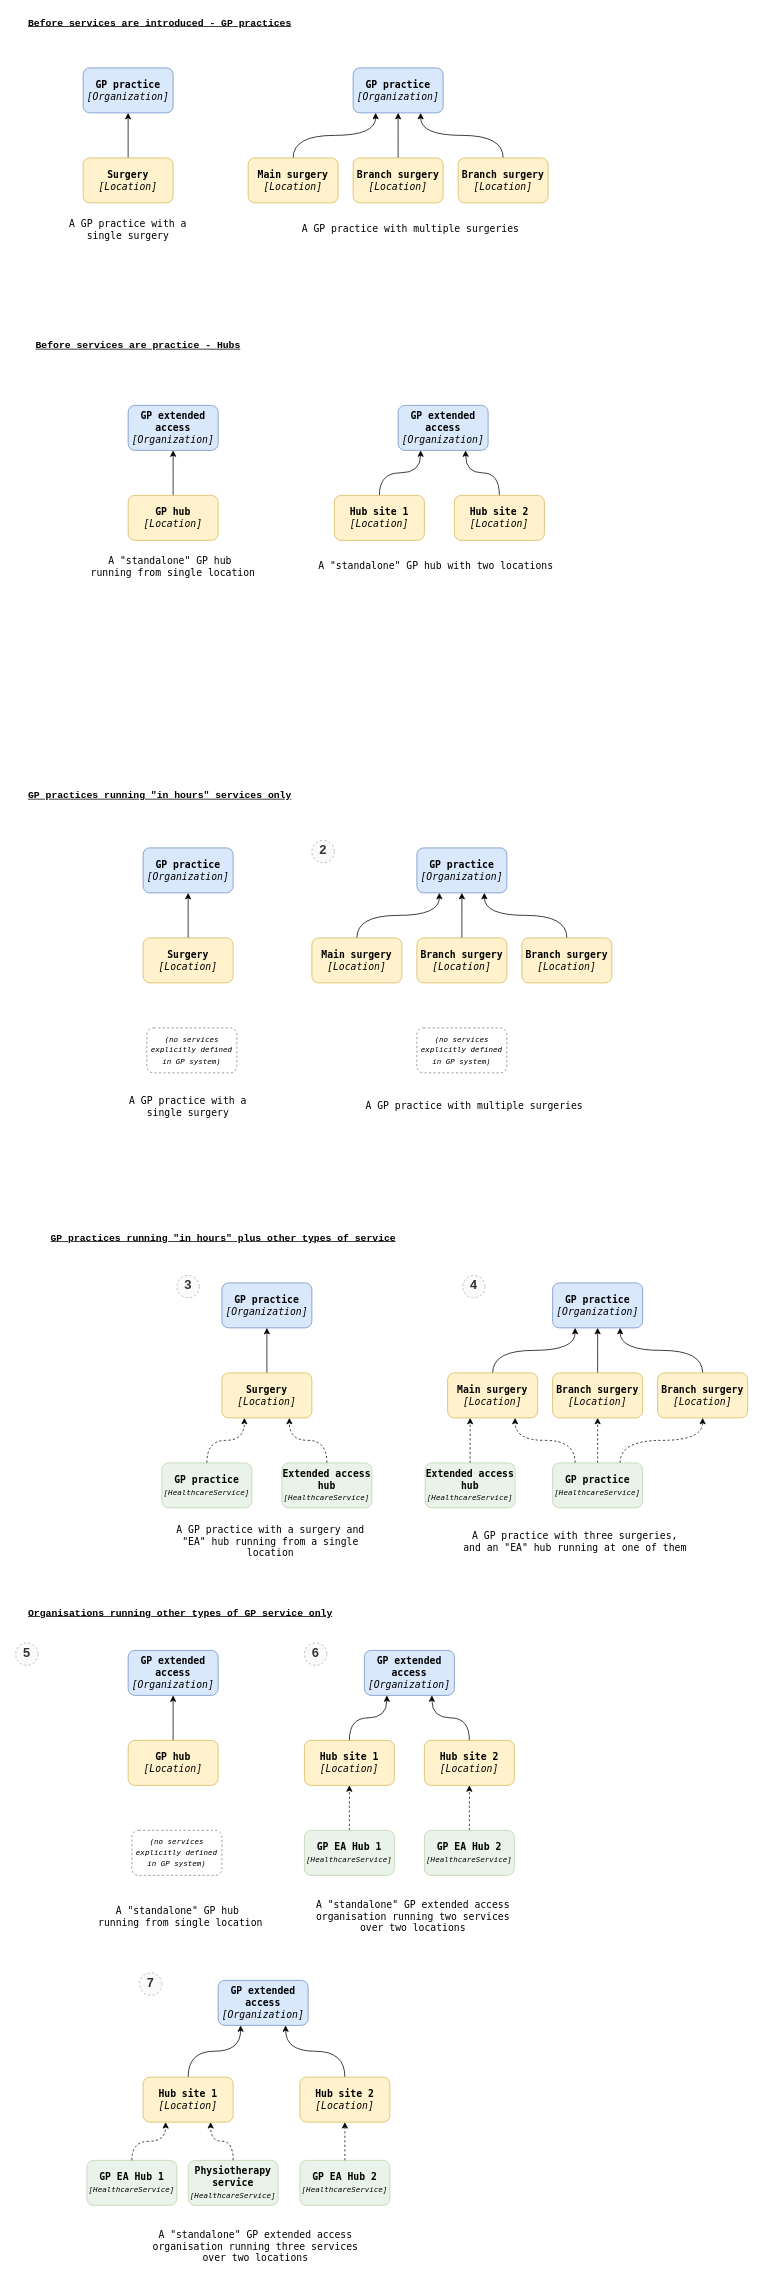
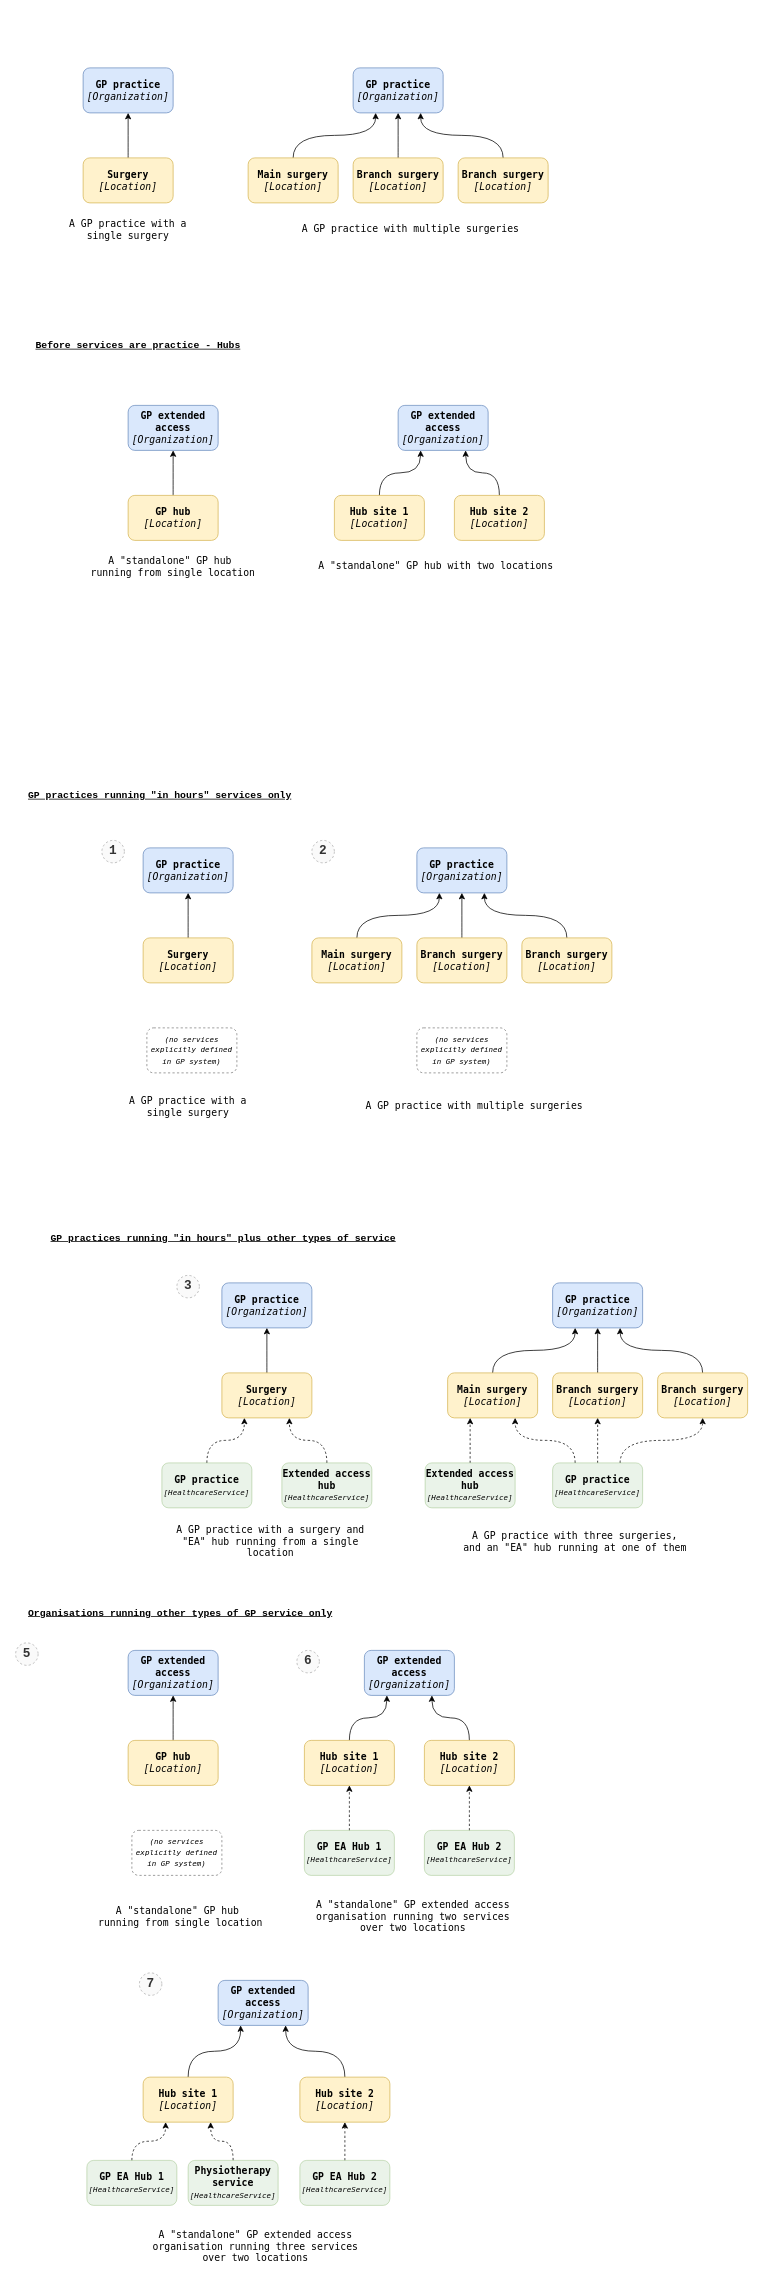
(173, 23) -> none
none -> (113, 852)
(474, 1287) -> none
(315, 1654) -> (308, 1662)
